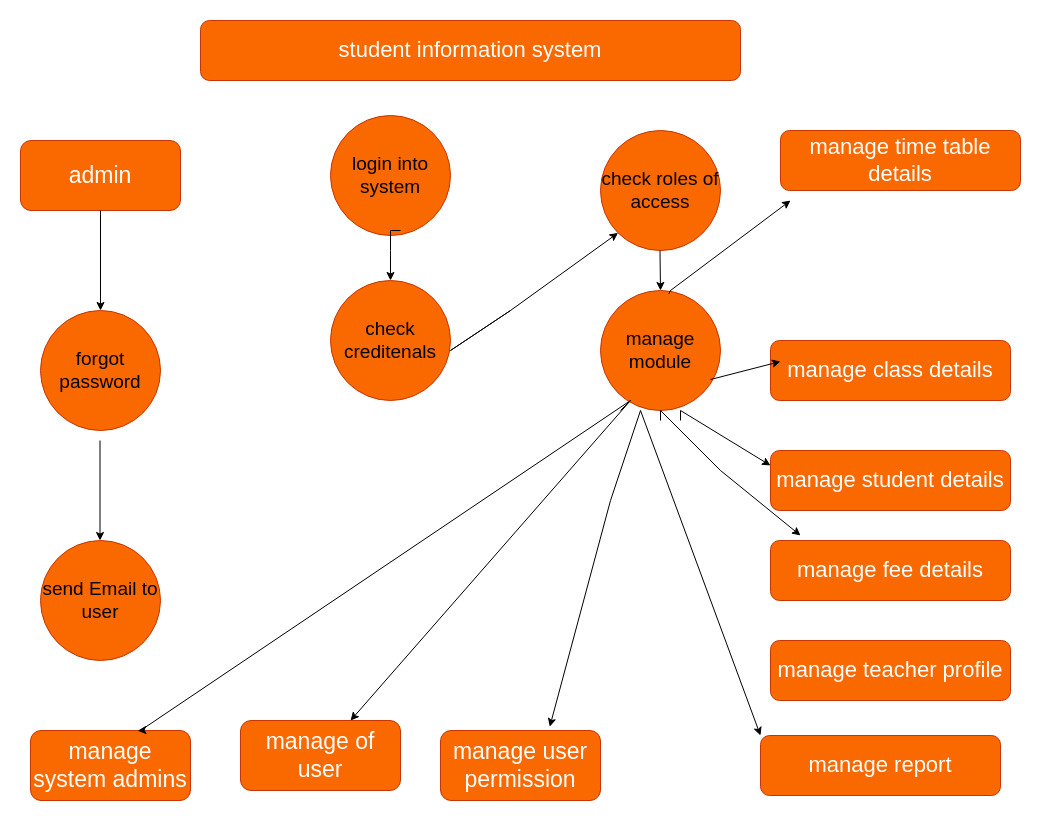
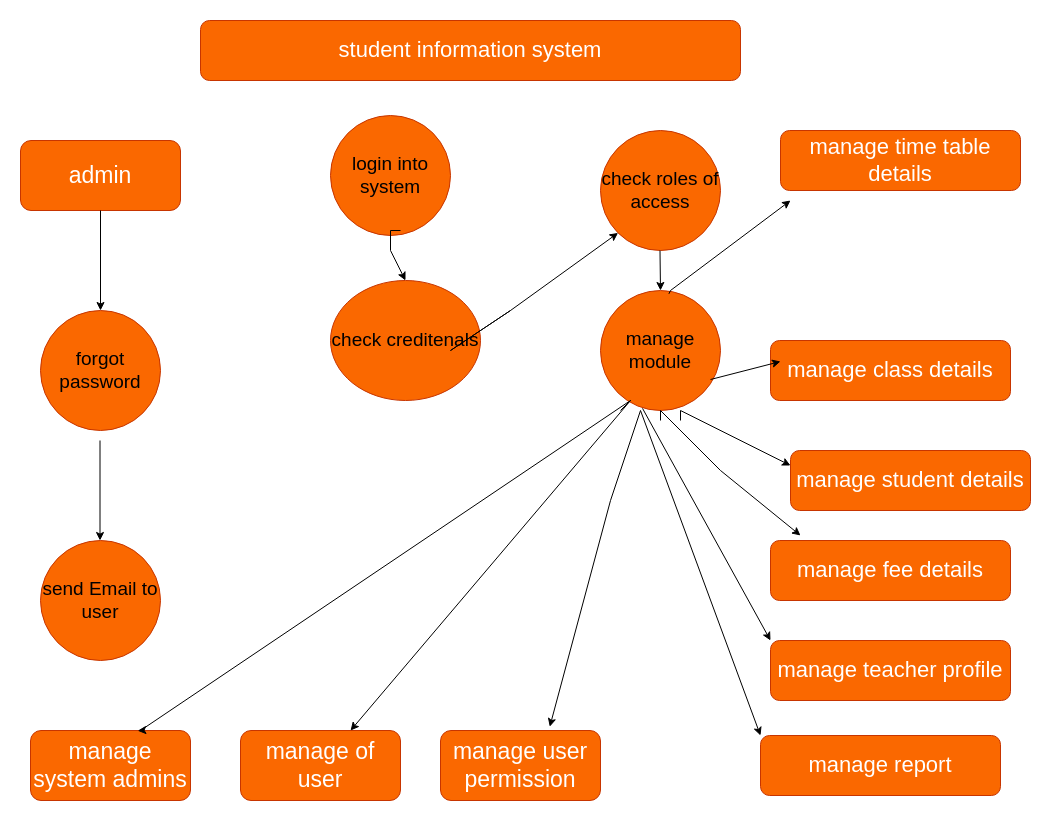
(391, 341) -> (406, 341)
(891, 481) -> (911, 481)
none -> (705, 522)
(321, 756) -> (321, 766)
